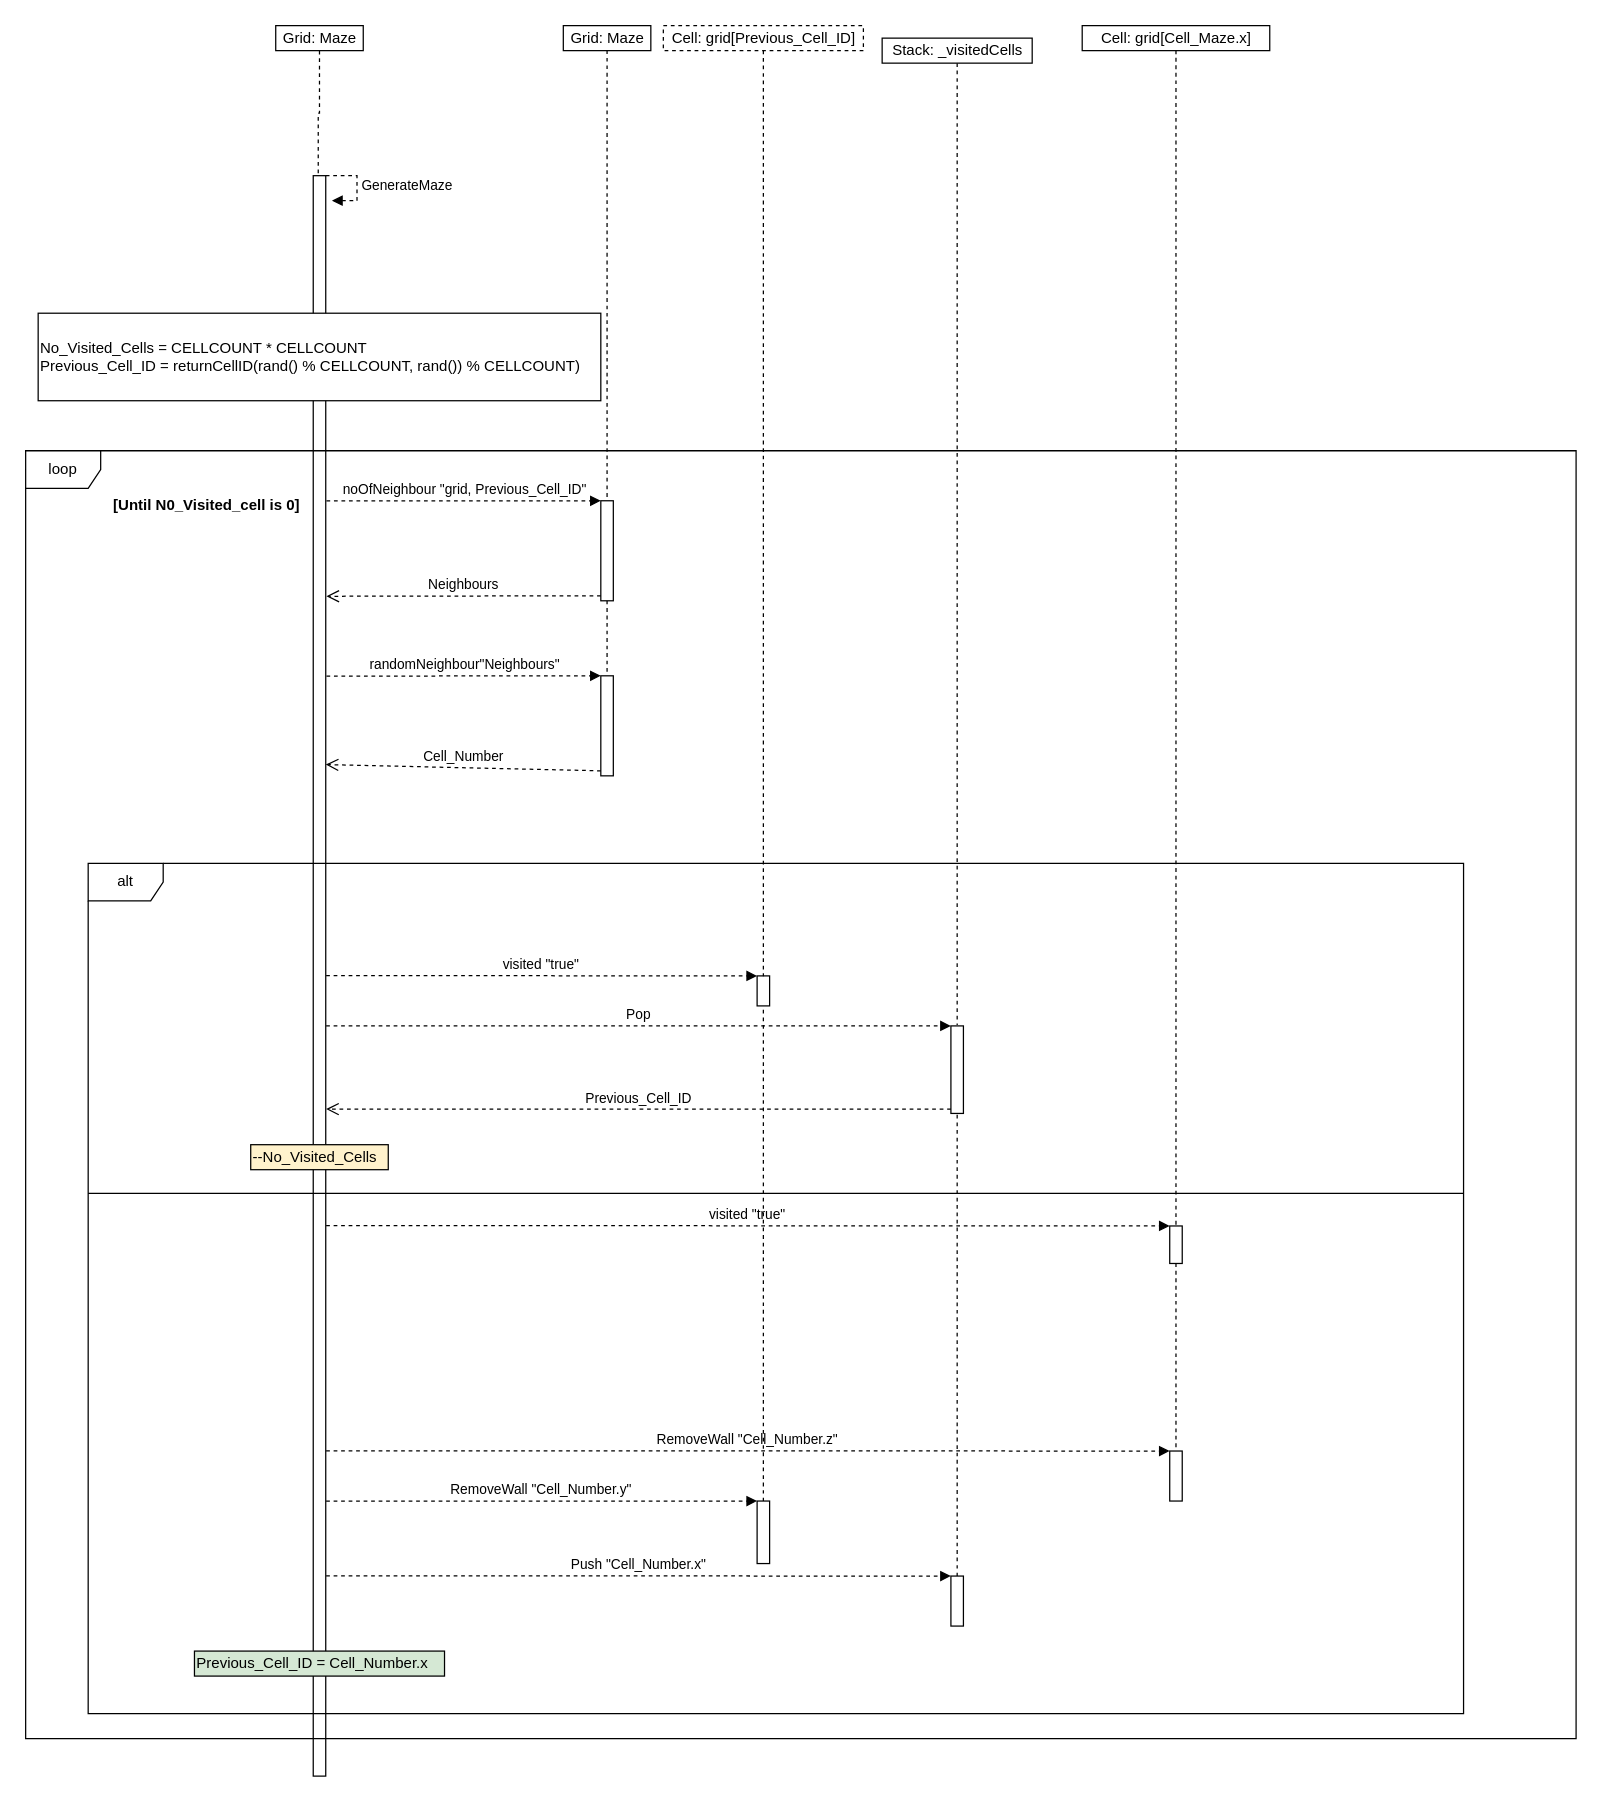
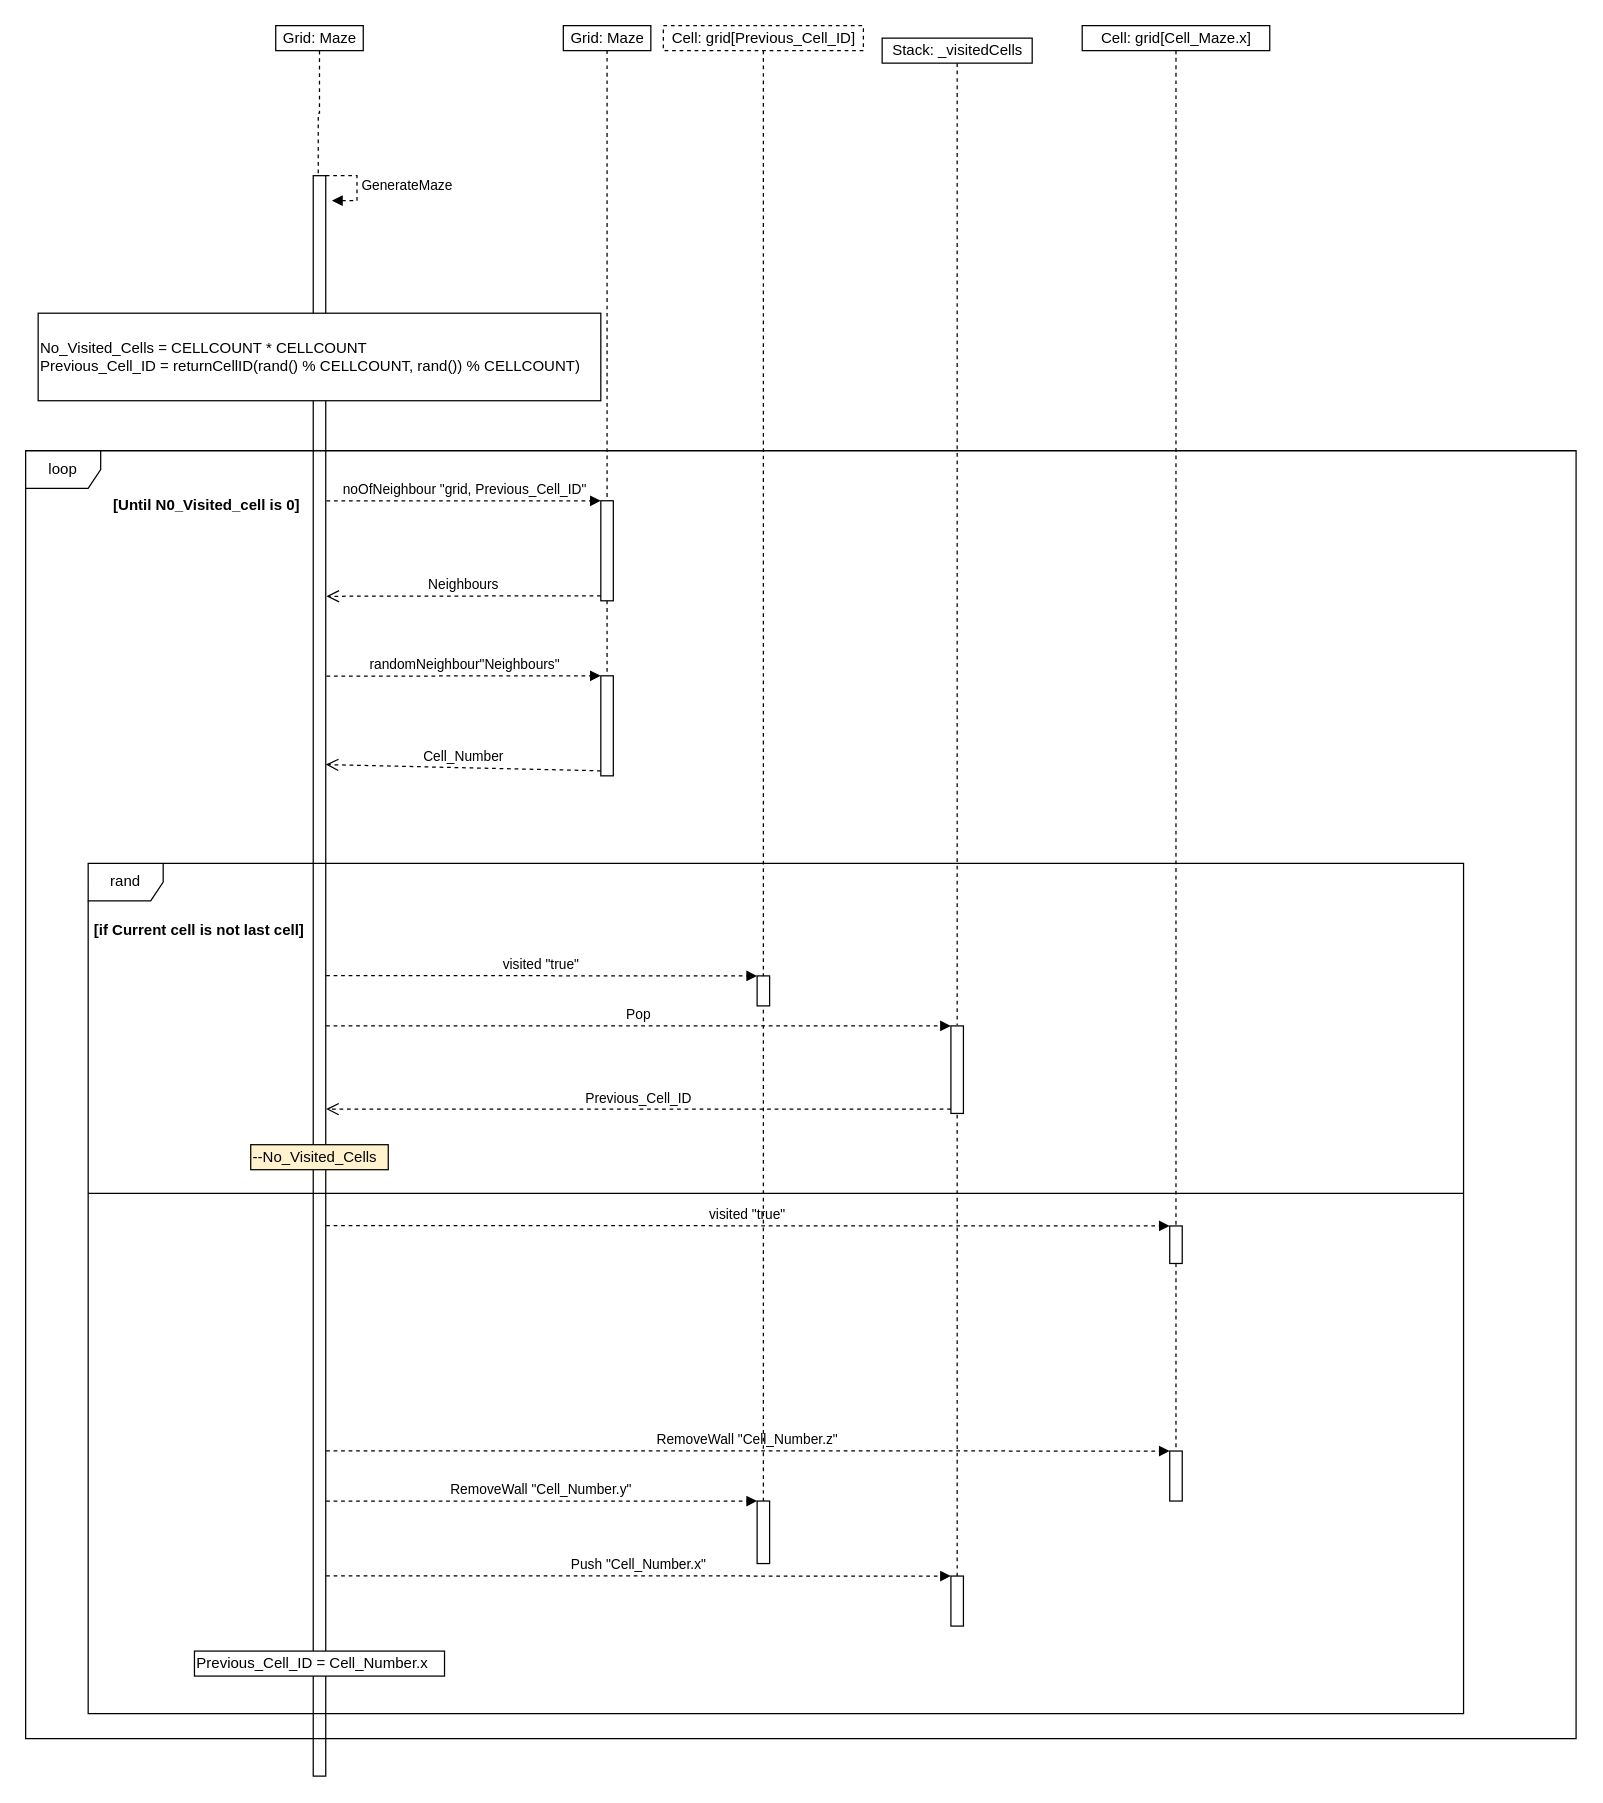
(126, 882) -> (126, 882)
none -> (138, 929)
(319, 1663) -> (319, 1663)
